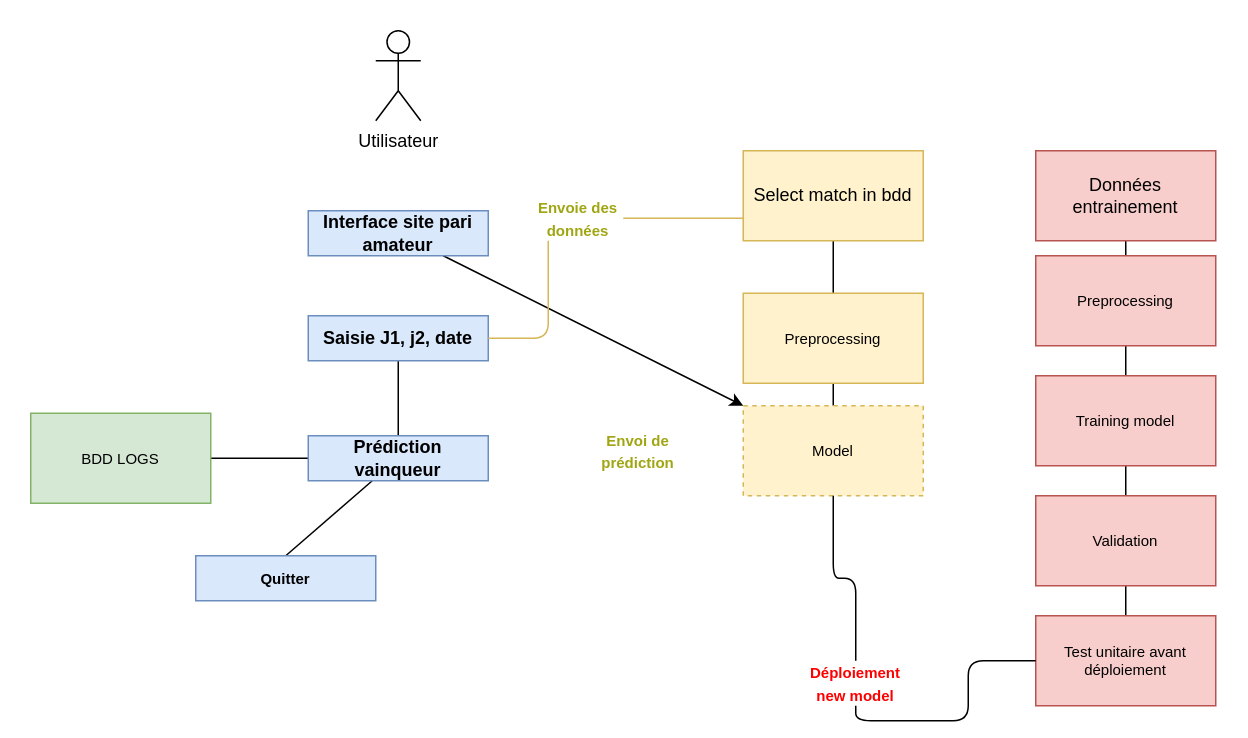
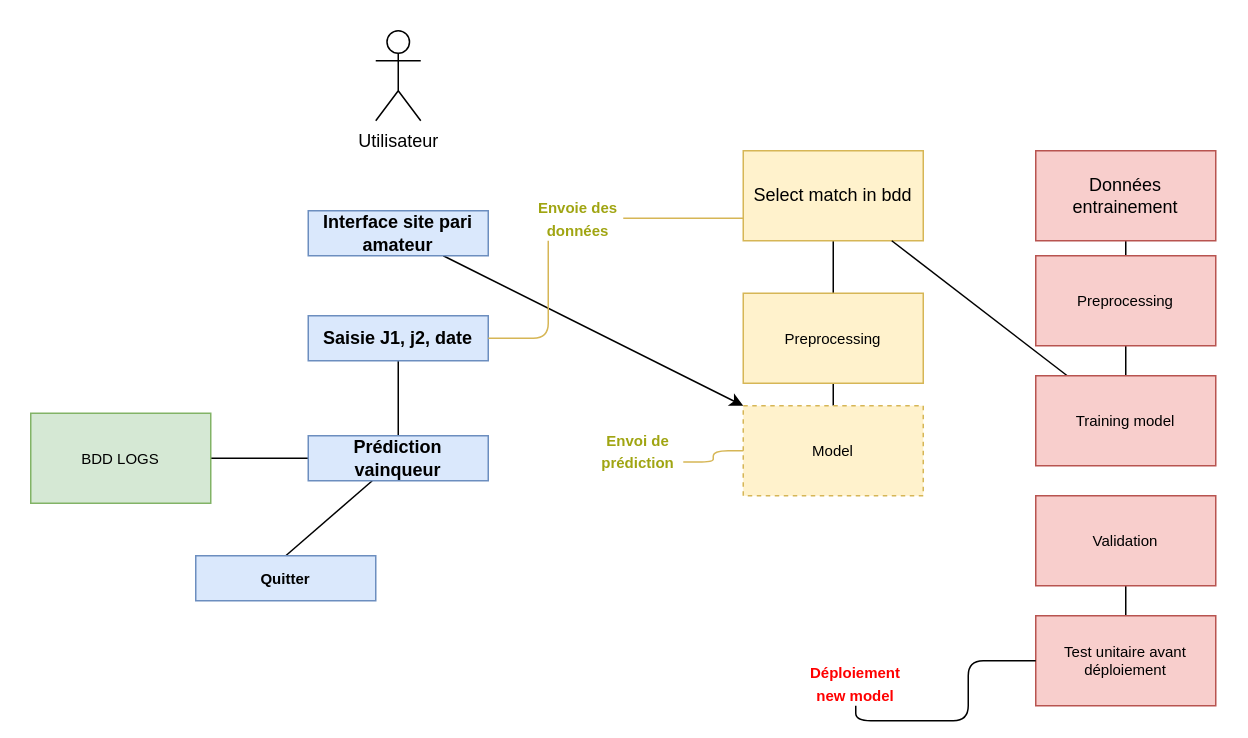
none -> (713, 458)
(1126, 481) -> (980, 309)
(843, 578) -> none
